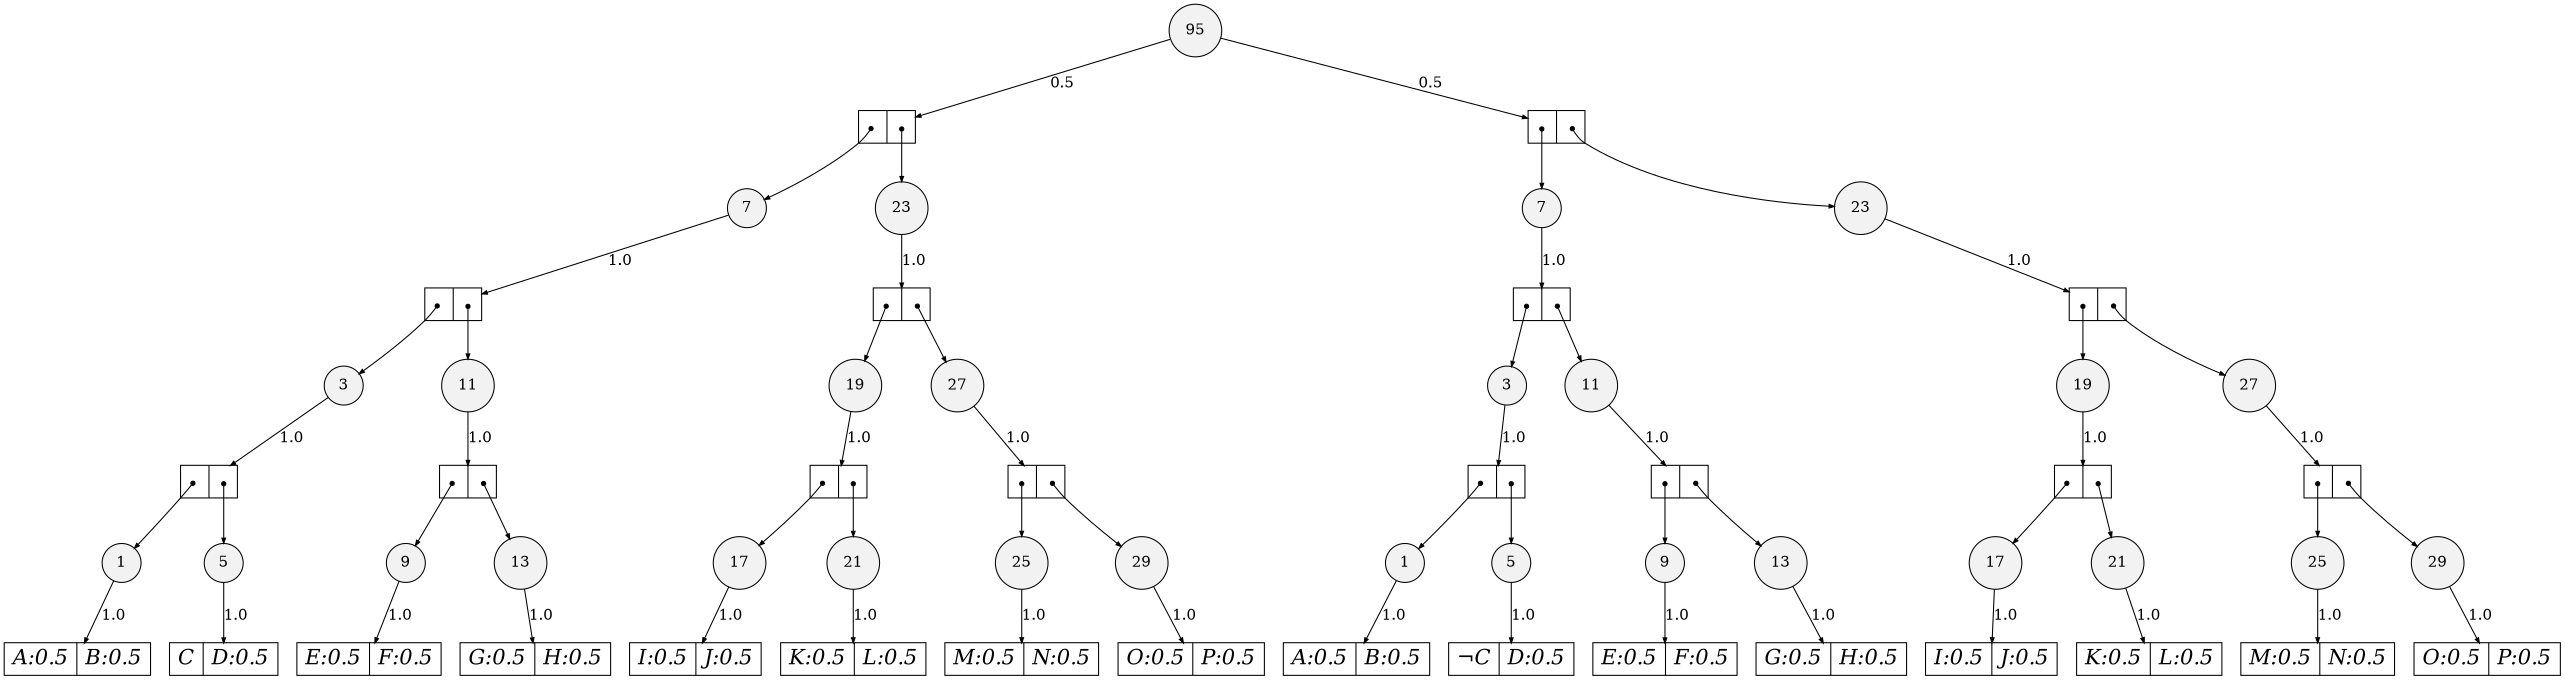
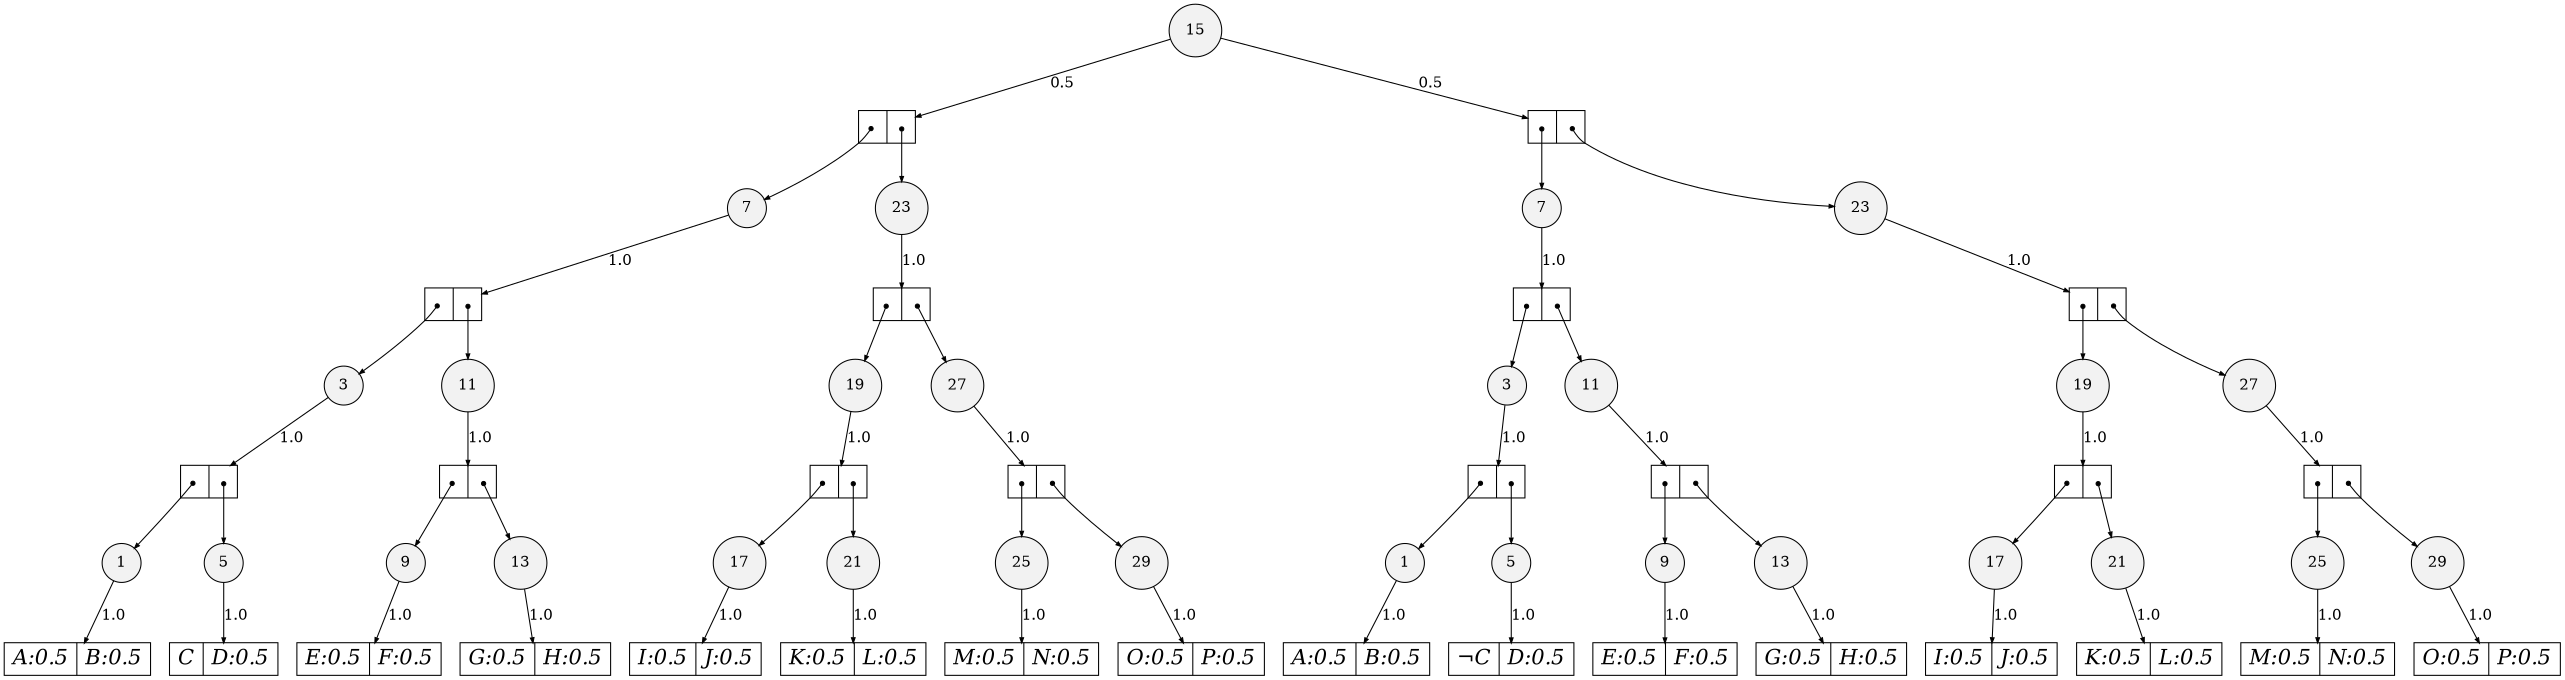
(1195, 31) -> (1195, 31)
